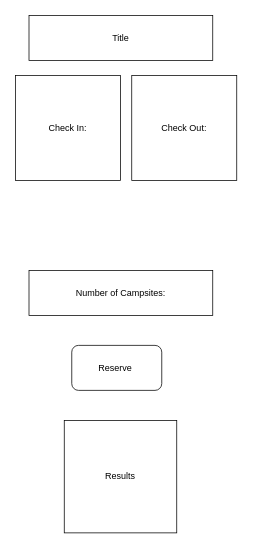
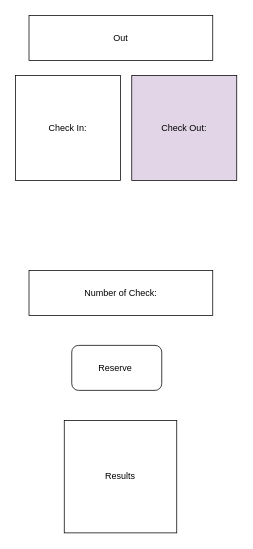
(121, 38) -> (121, 38)
(184, 128) -> (184, 128)
(121, 293) -> (121, 293)
